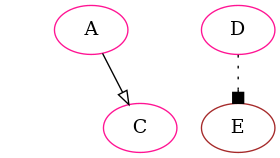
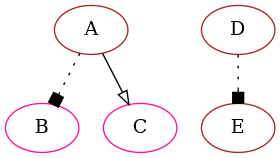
(91, 30) -> (91, 30)
(238, 30) -> (238, 30)
none -> (42, 128)
